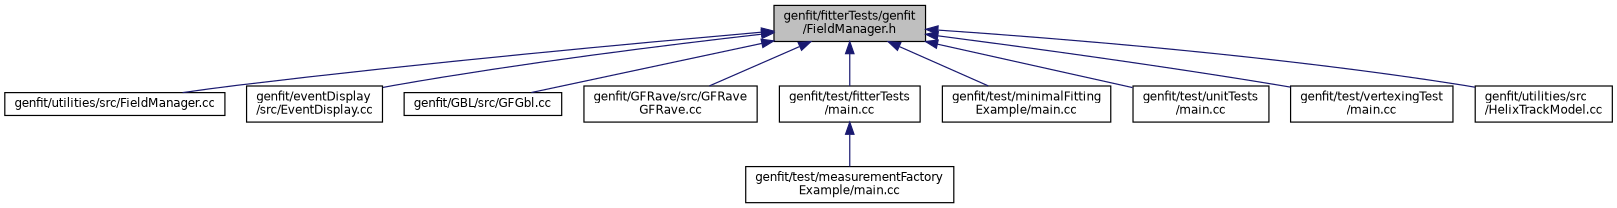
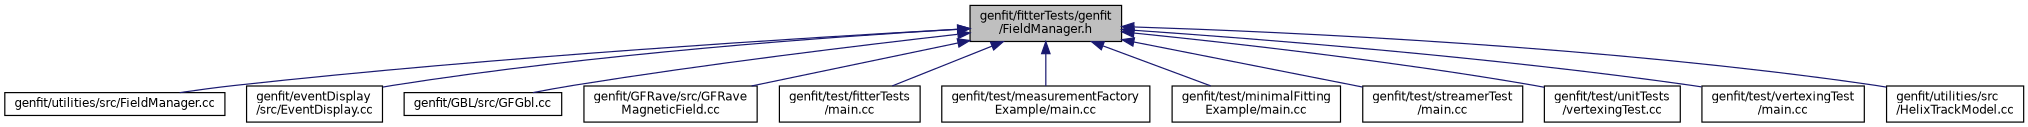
(671, 104) -> (671, 104)
(1201, 104) -> (1612, 104)
none -> (1443, 104)
(850, 151) -> (1046, 70)
